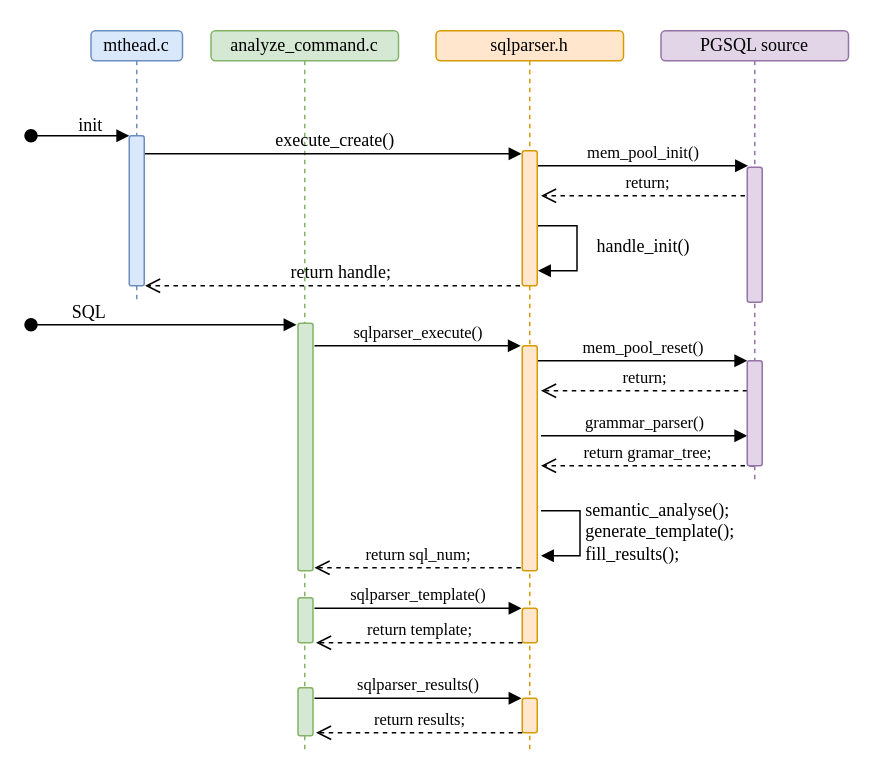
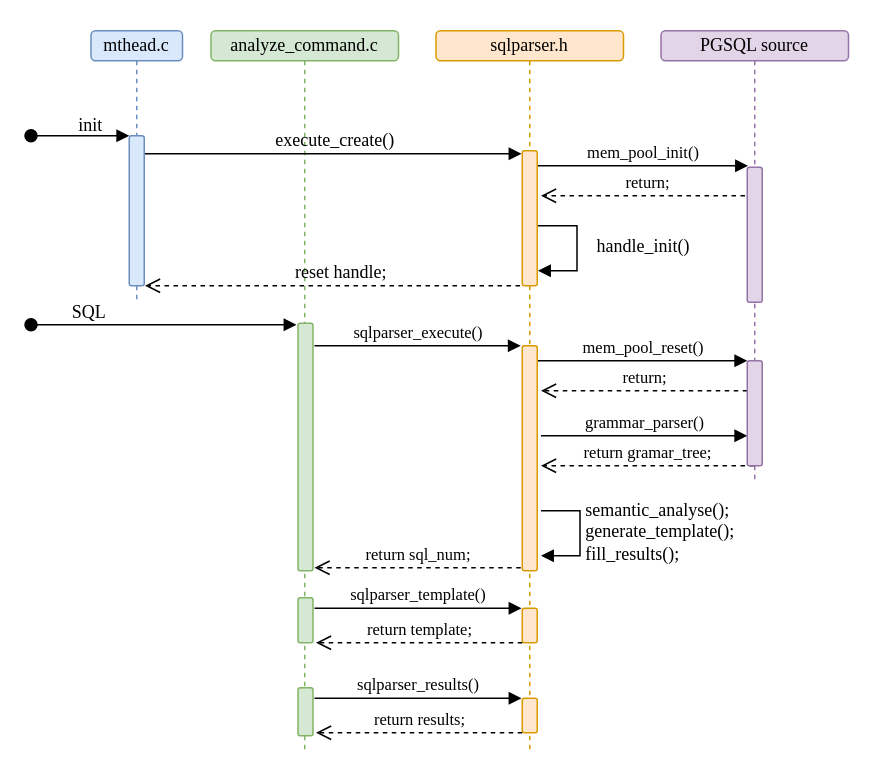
(341, 272) -> (341, 272)
